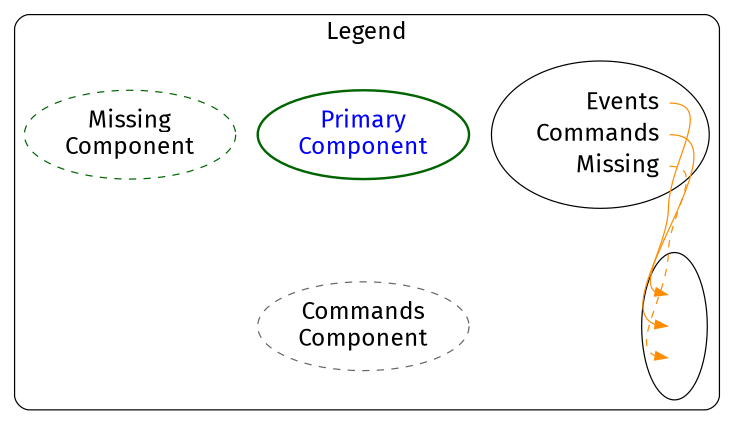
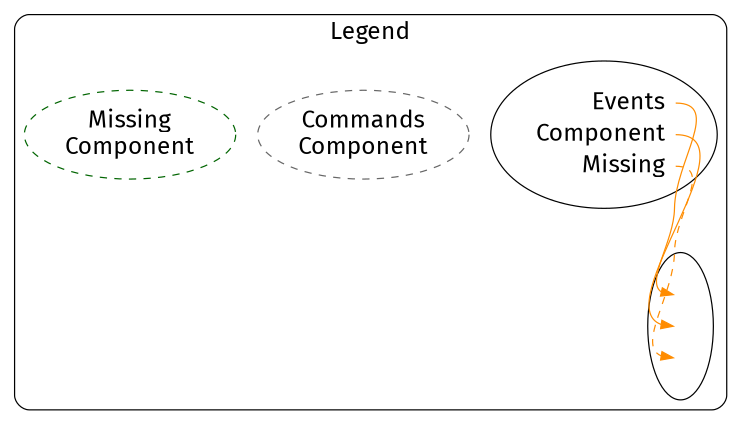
(601, 133) -> (604, 133)
(363, 135) -> none
